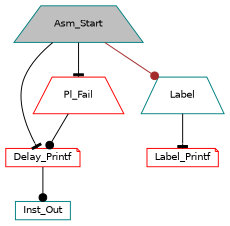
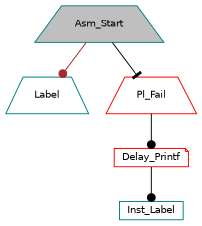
(22, 89) -> none
(183, 158) -> none
(43, 211) -> (151, 211)
